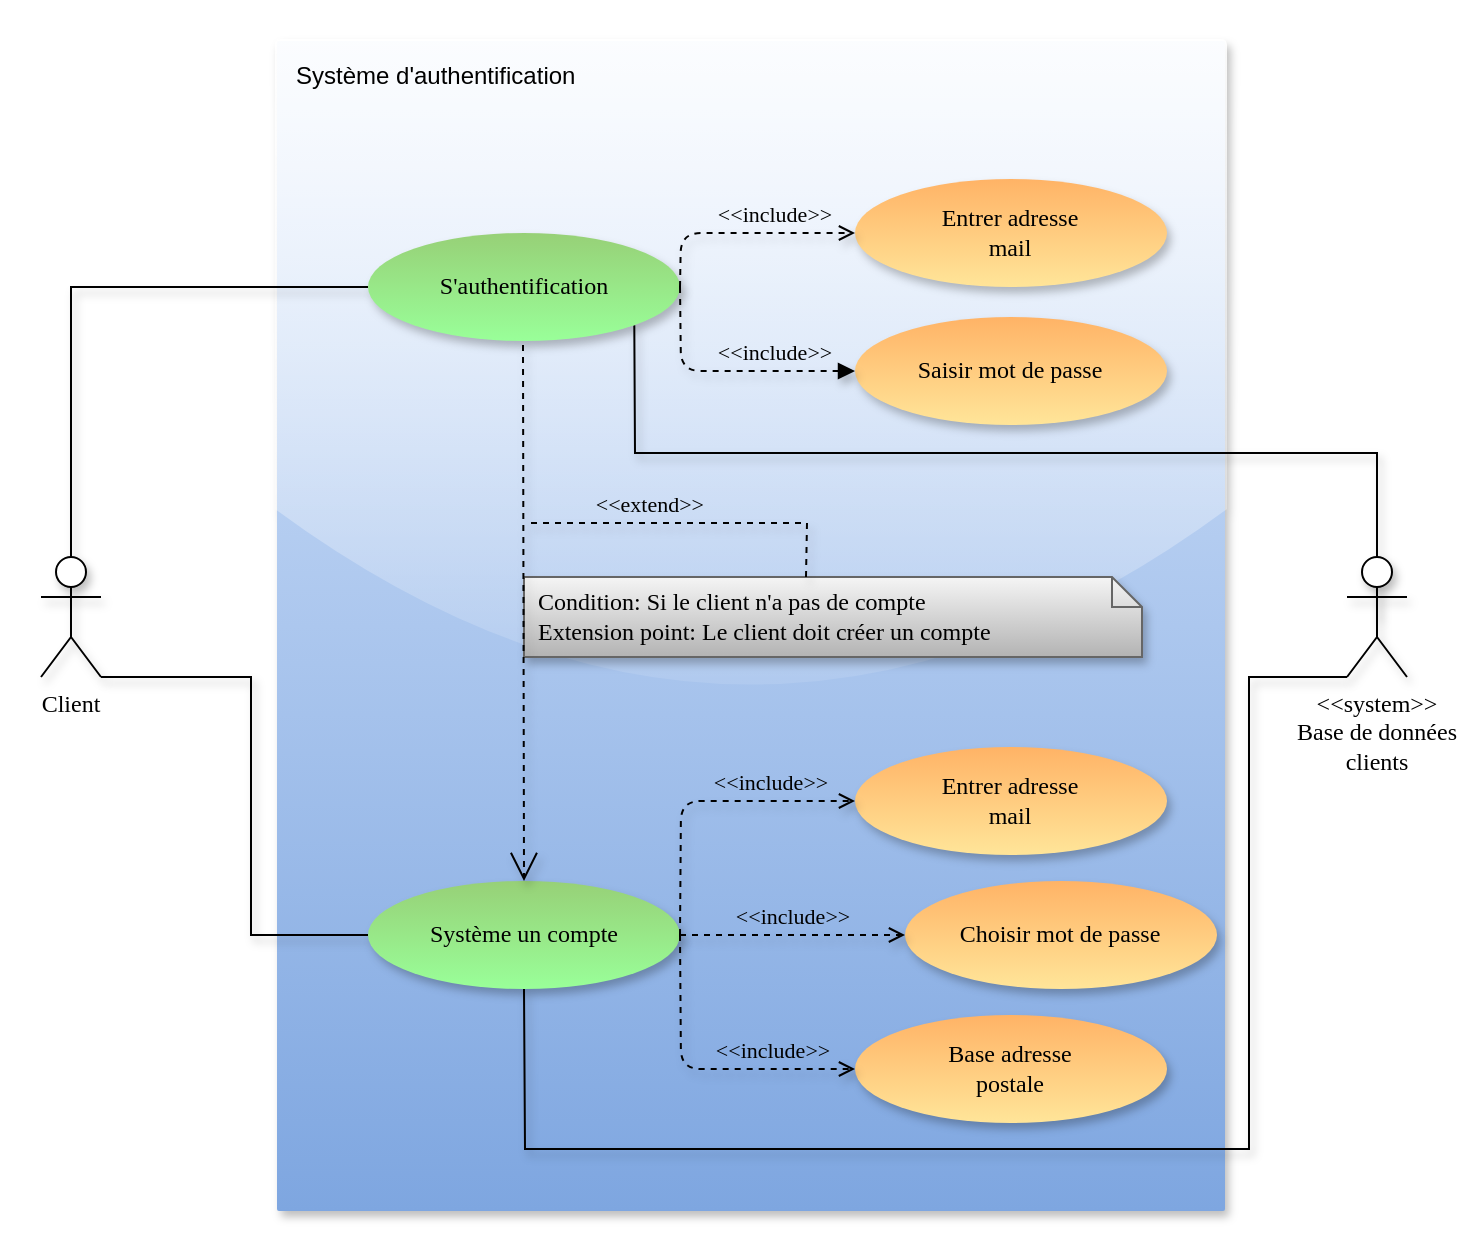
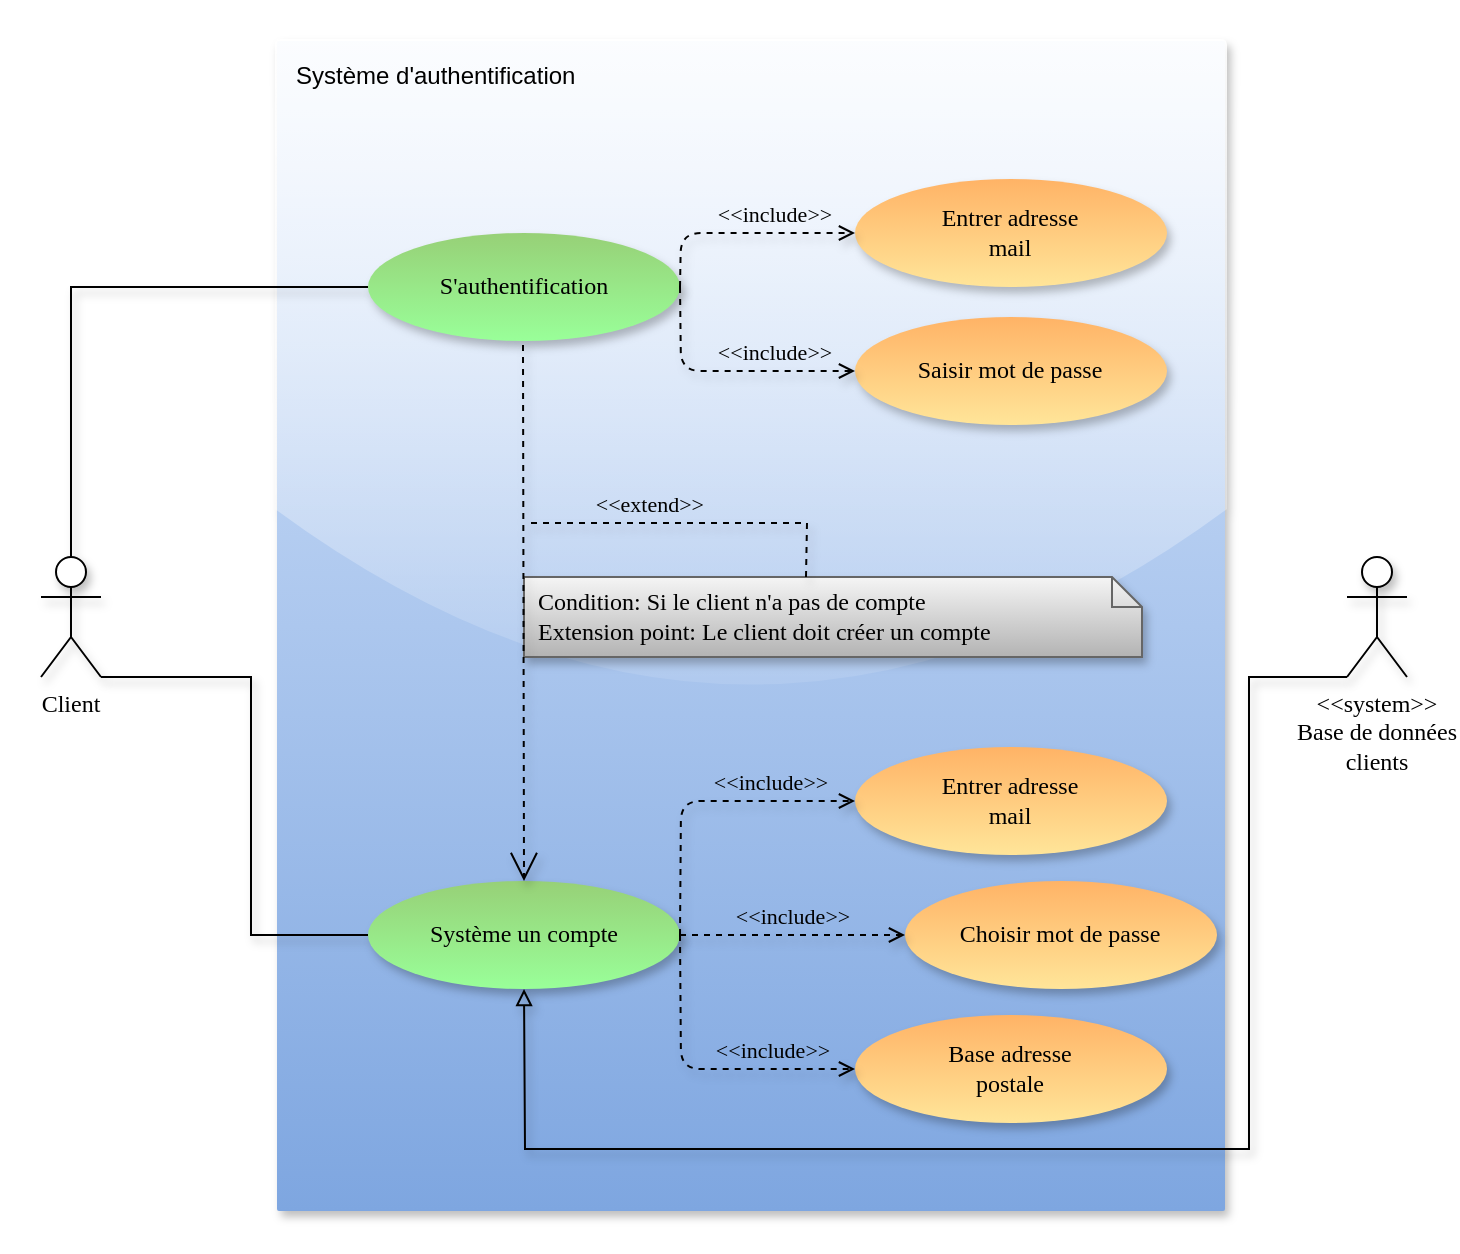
(837, 371) -> (841, 371)
(995, 453) -> none
(524, 998) -> (524, 1006)
